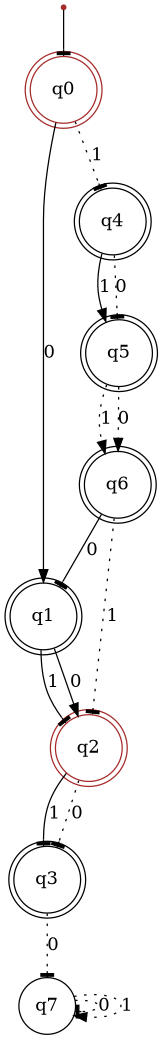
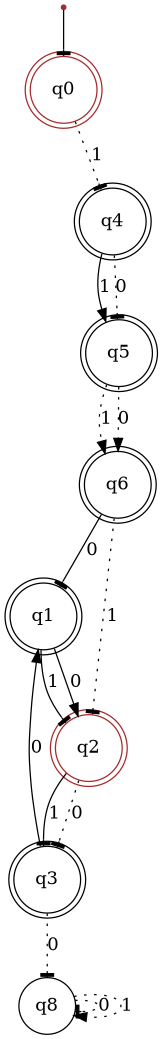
(43, 346) -> (29, 755)
(47, 1006) -> (47, 1006)
